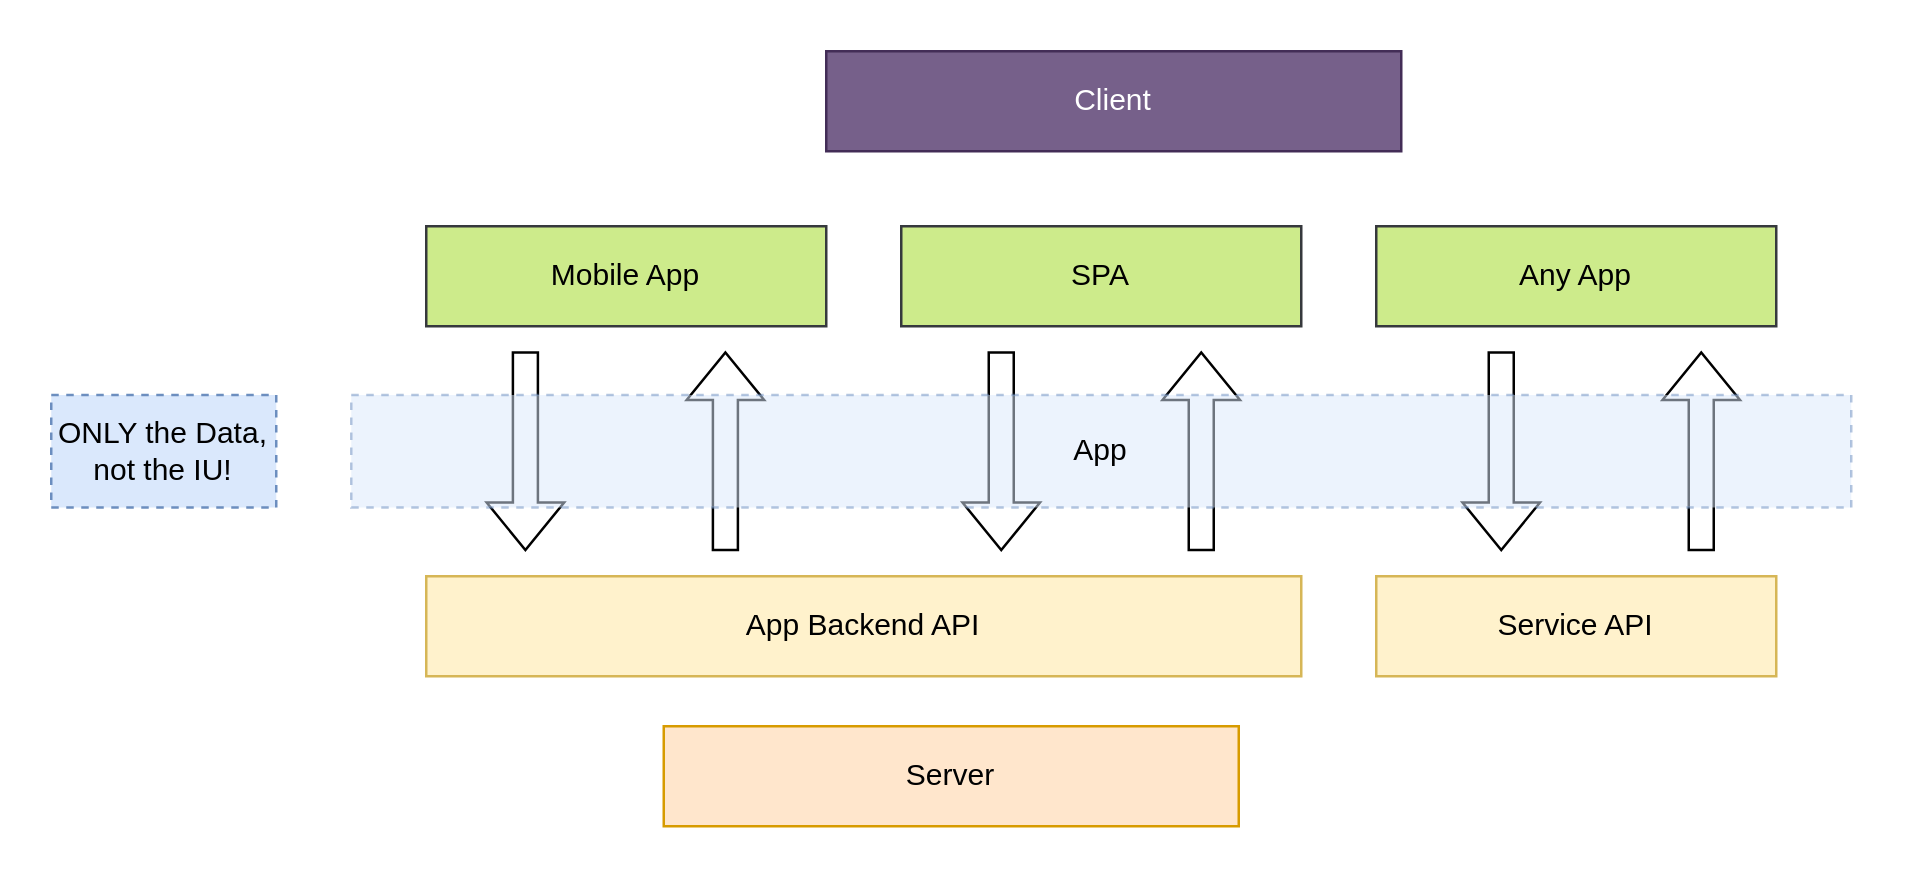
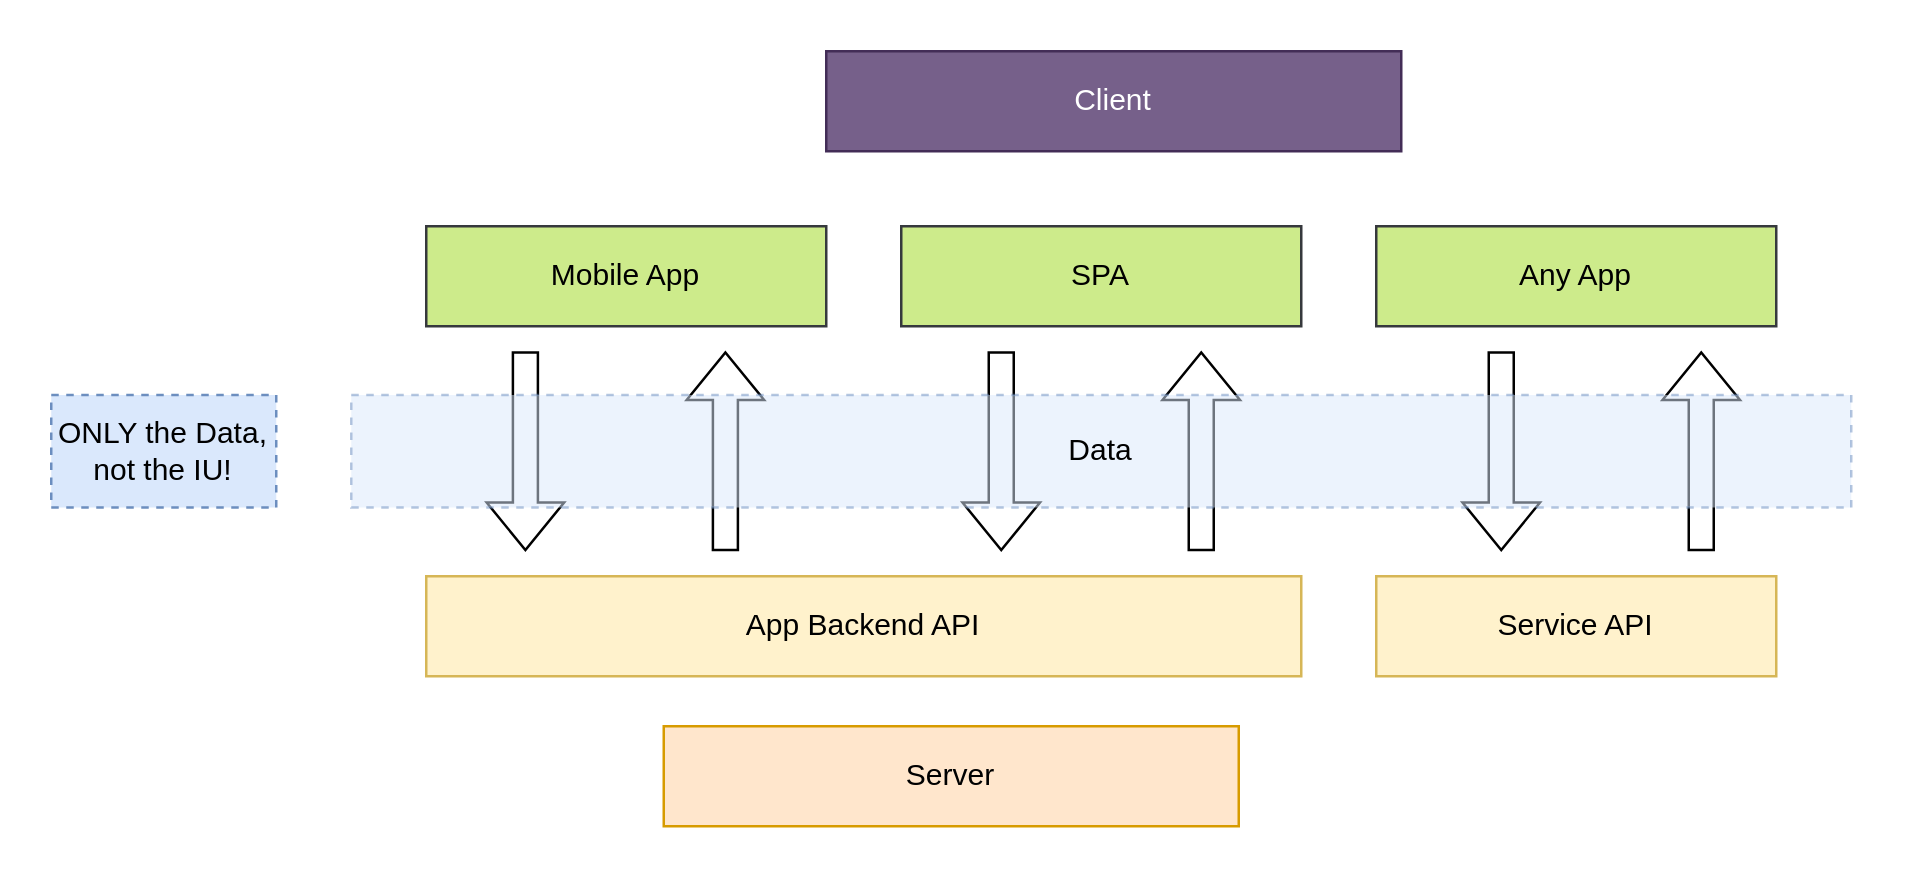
(1101, 451) -> (1101, 451)
